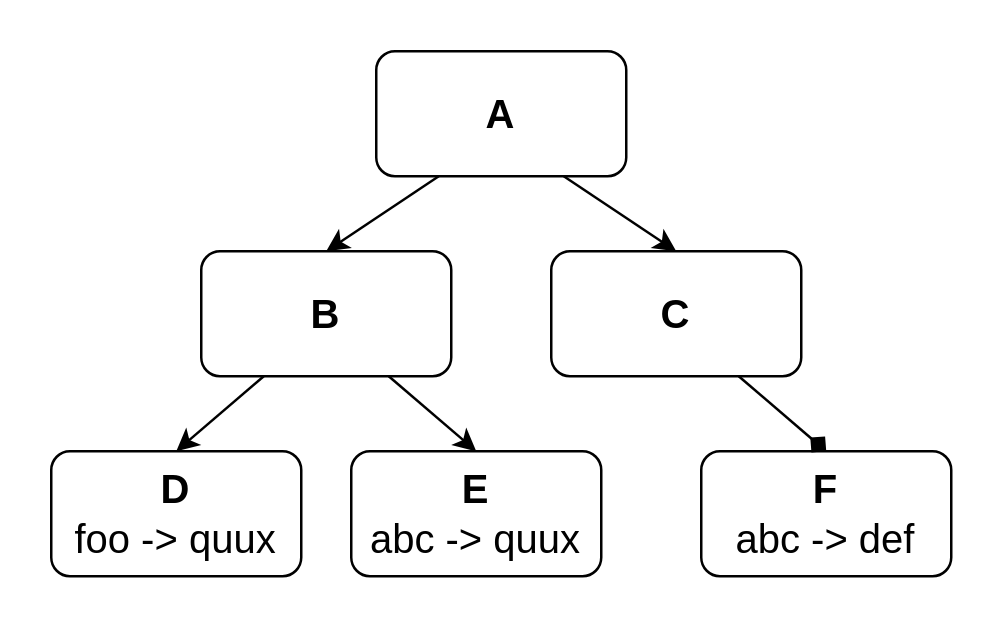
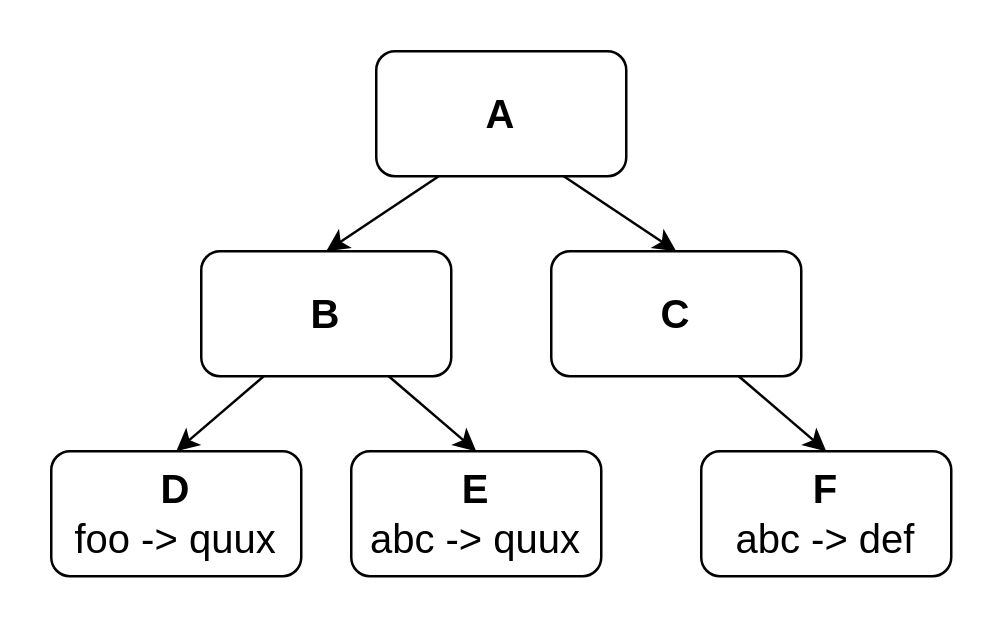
(810, 437) -> (811, 438)
